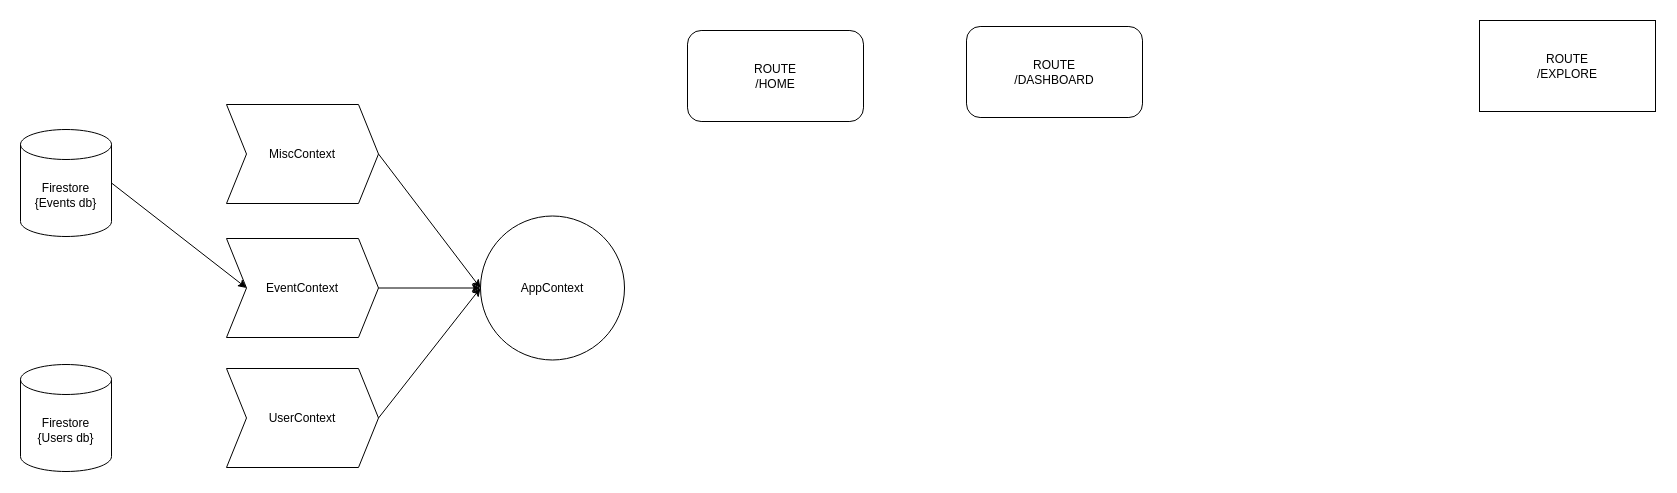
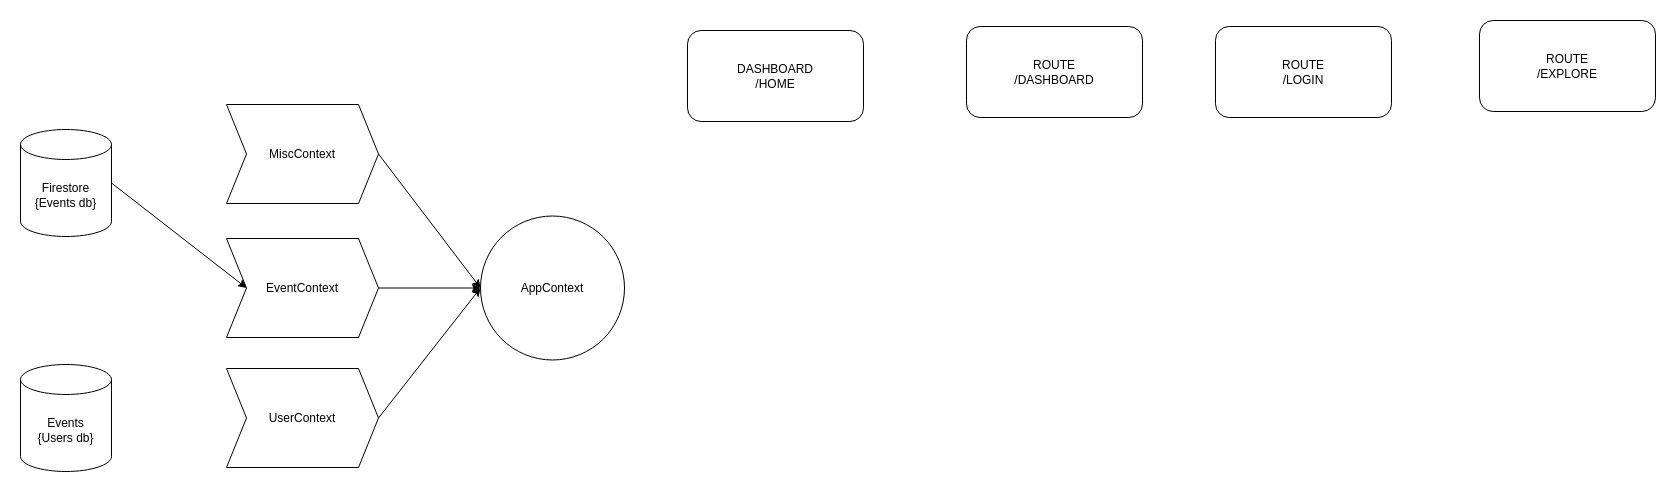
(1568, 66) -> (1568, 66)
none -> (1304, 72)
(776, 77) -> (776, 77)
(66, 431) -> (66, 431)
